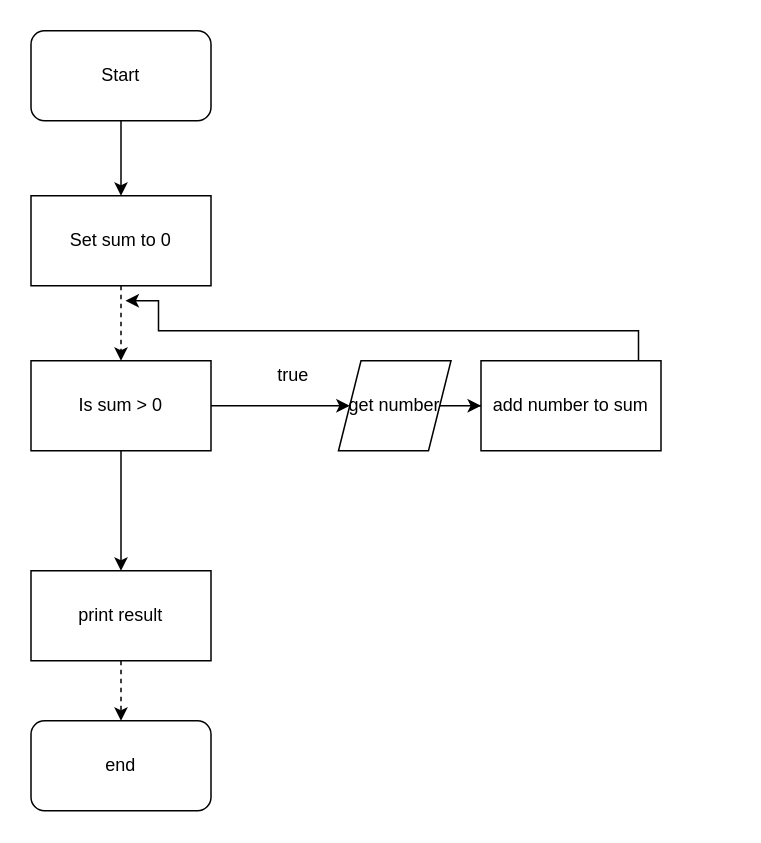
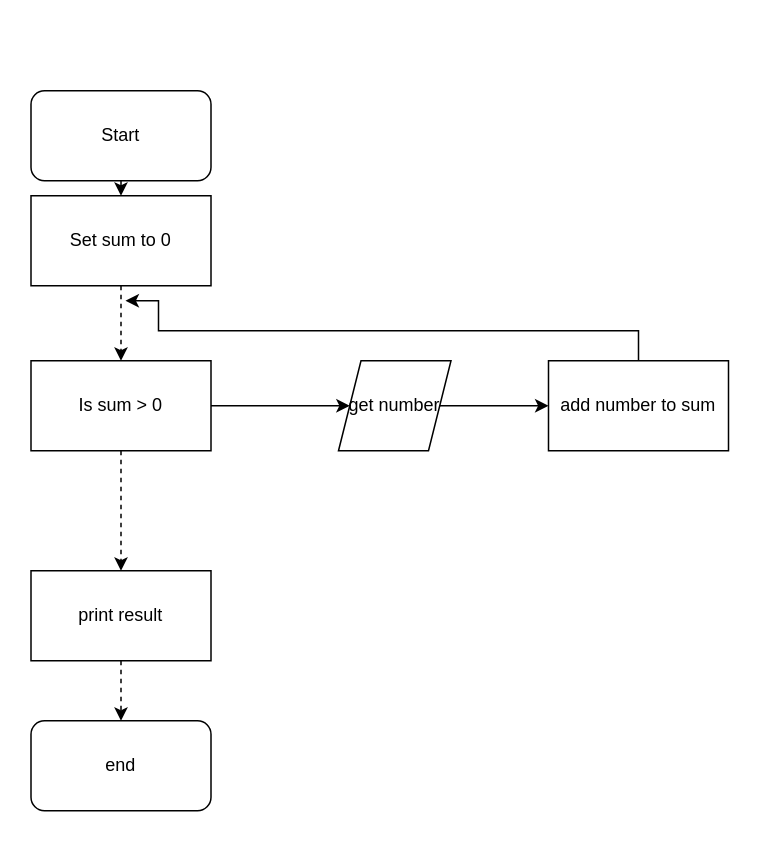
(121, 76) -> (121, 136)
(293, 376) -> none
(571, 406) -> (638, 406)
(121, 506) -> (121, 506)
